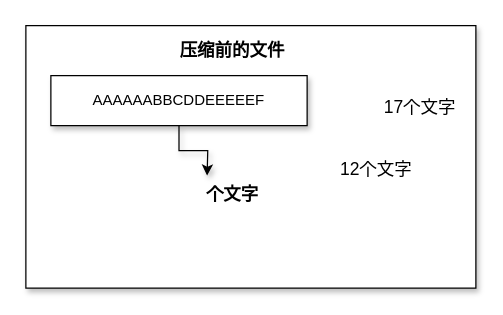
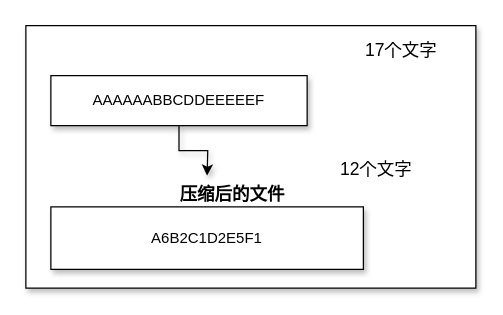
(232, 51) -> none
(419, 107) -> (401, 51)
(233, 194) -> (233, 194)
none -> (207, 238)
